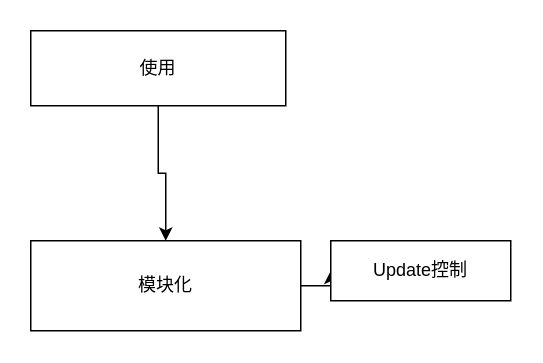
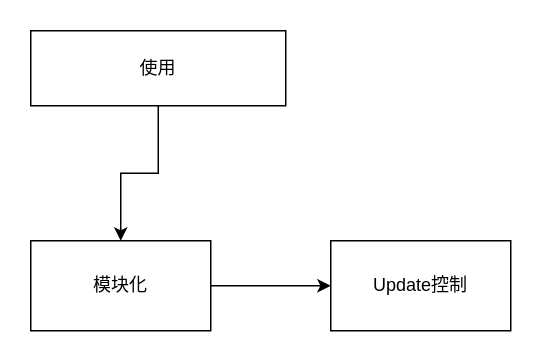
(421, 271) -> (421, 286)
(166, 286) -> (121, 286)
